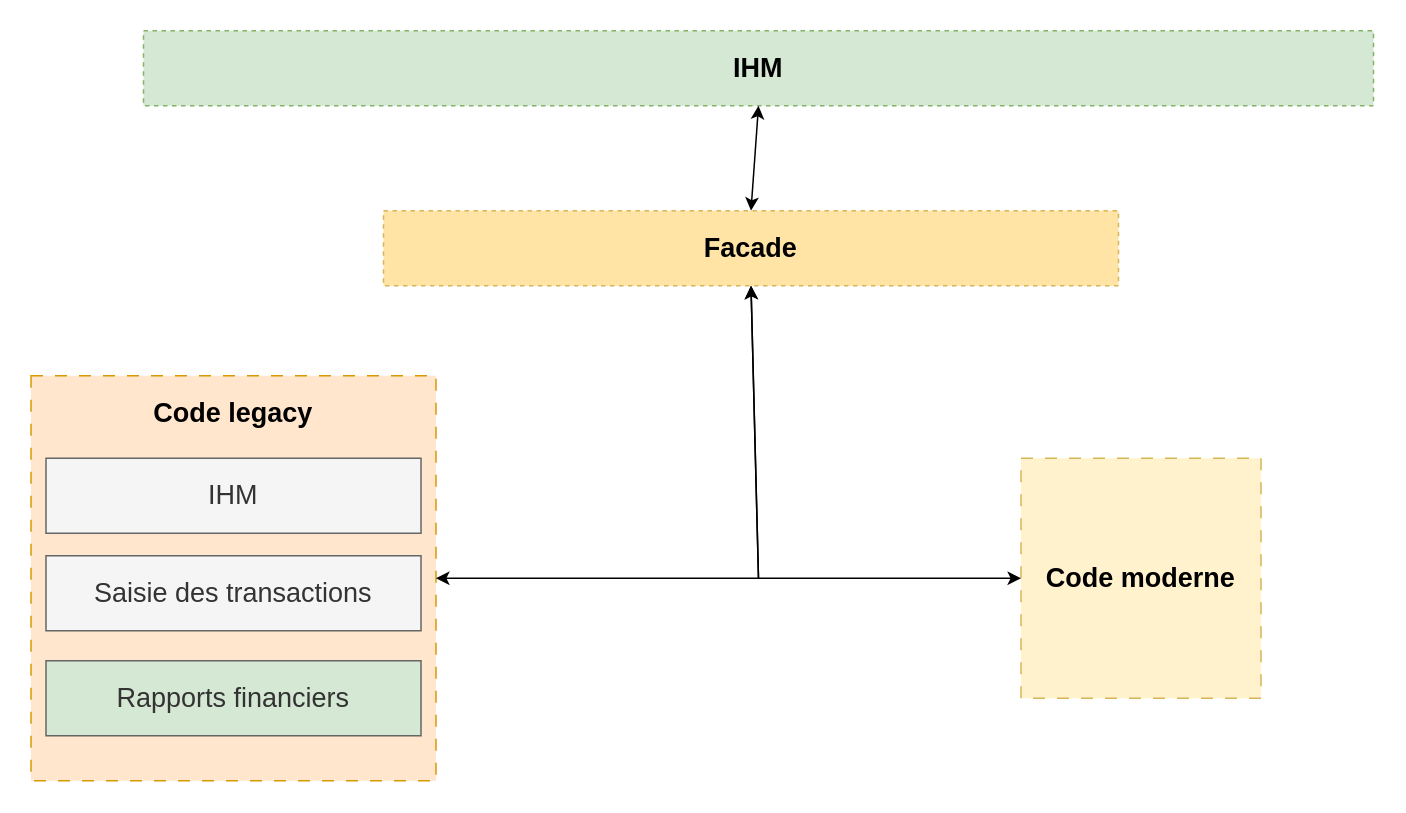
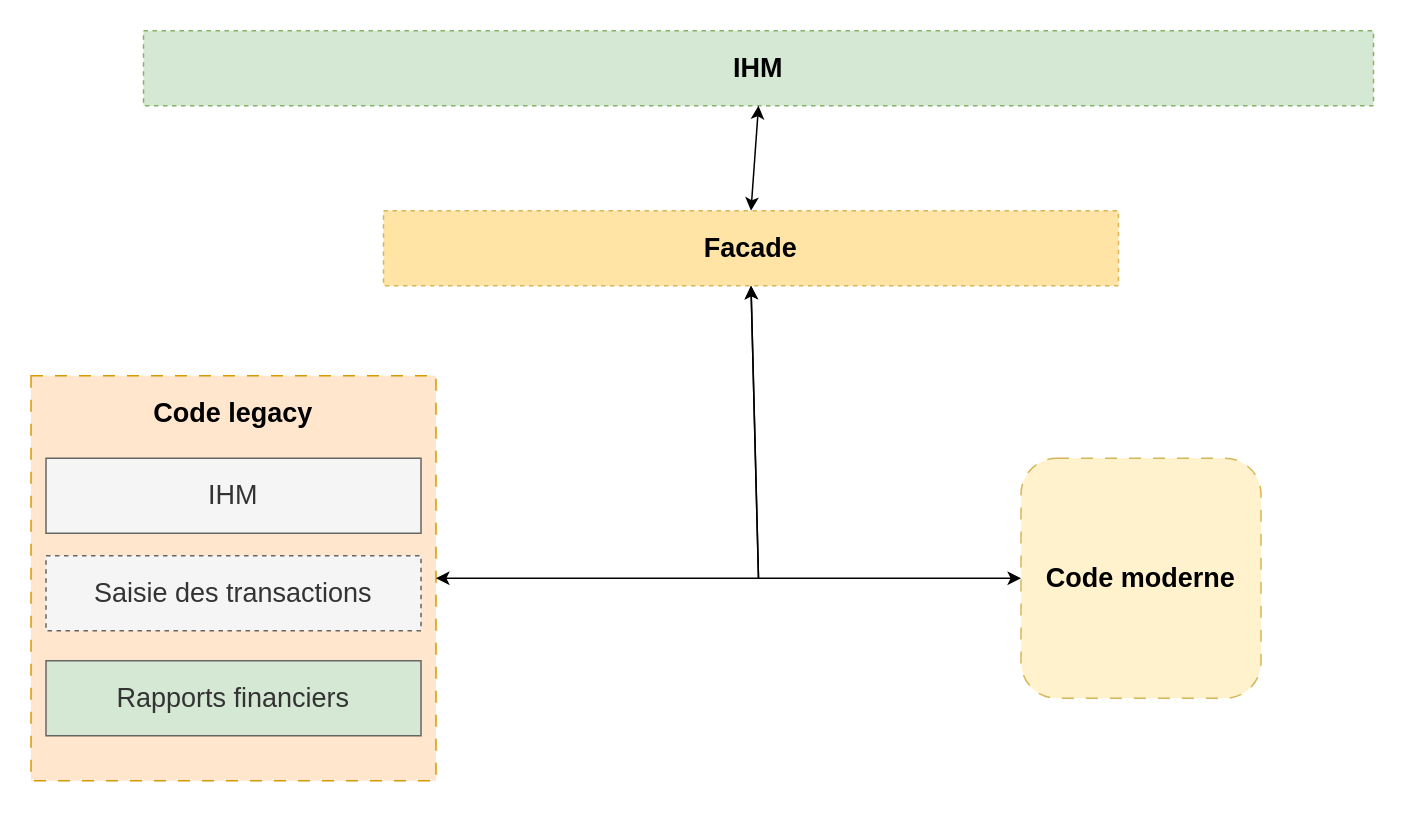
(1141, 578) -> (1141, 578)
(233, 593) -> (233, 593)
